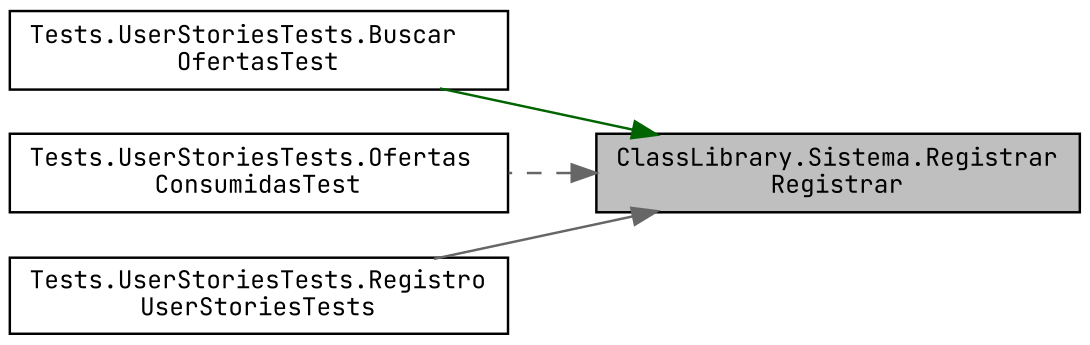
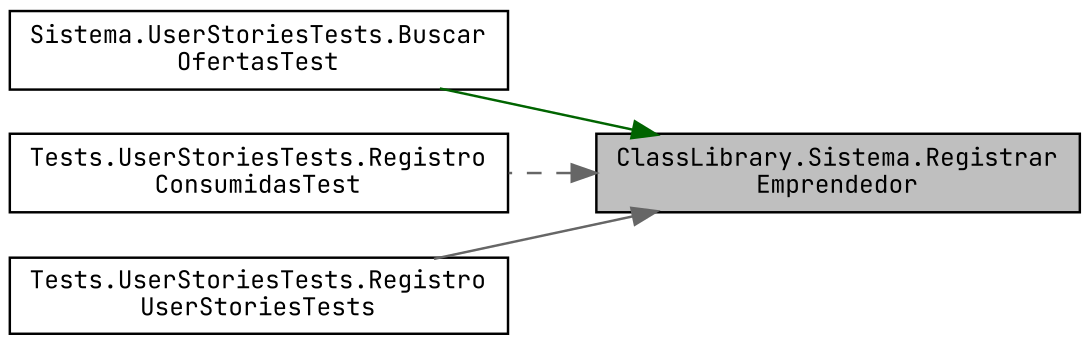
(259, 50) -> (259, 50)
(259, 173) -> (259, 173)
(838, 173) -> (838, 173)
